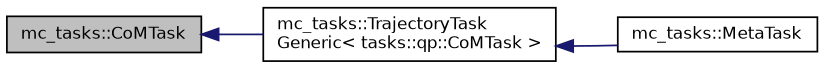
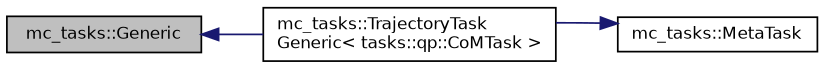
(104, 34) -> (104, 34)
(596, 46) -> (578, 23)
